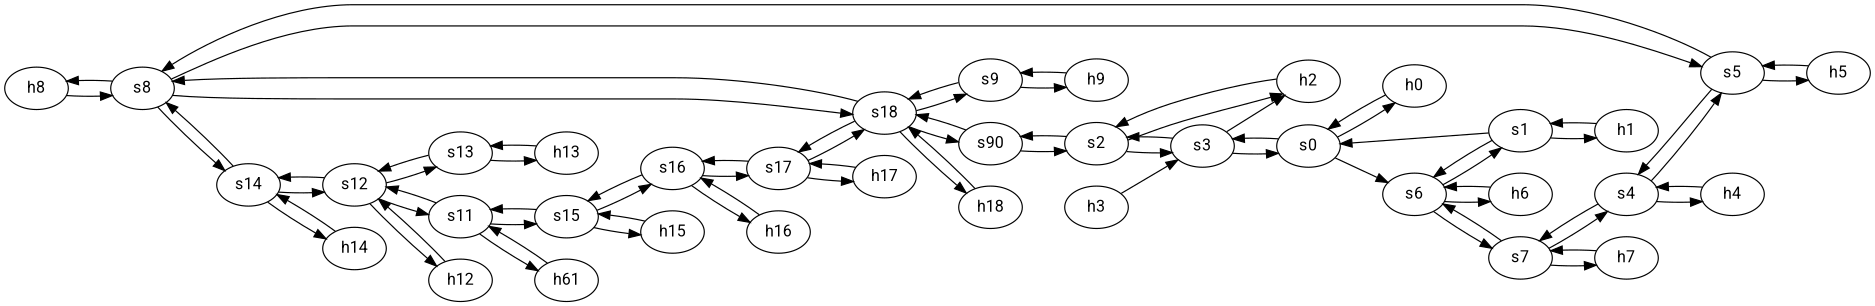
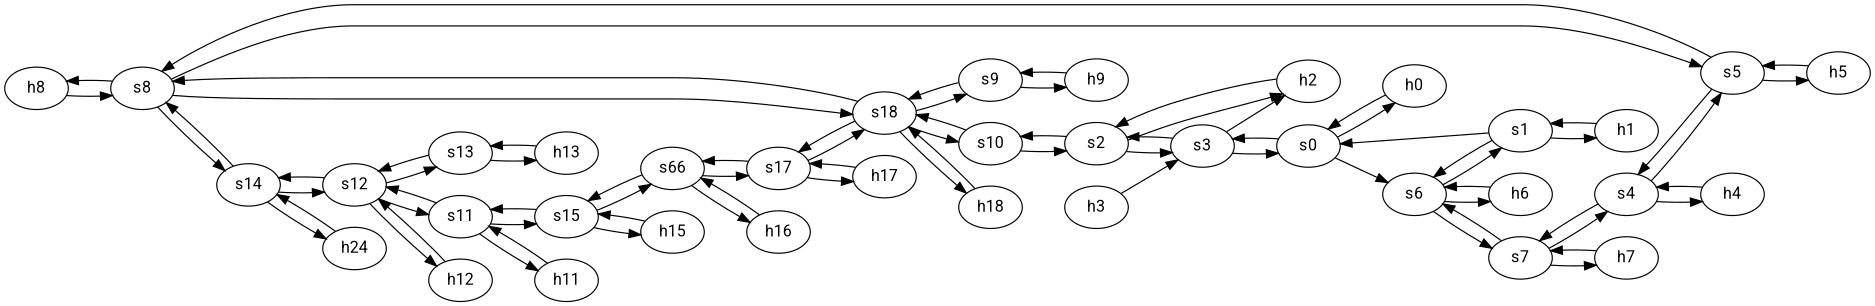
(991, 144) -> (991, 144)
(673, 168) -> (673, 168)
(355, 249) -> (355, 249)
(567, 280) -> (567, 280)
